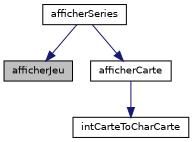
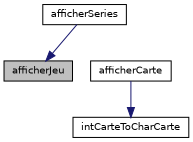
(105, 39) -> none
